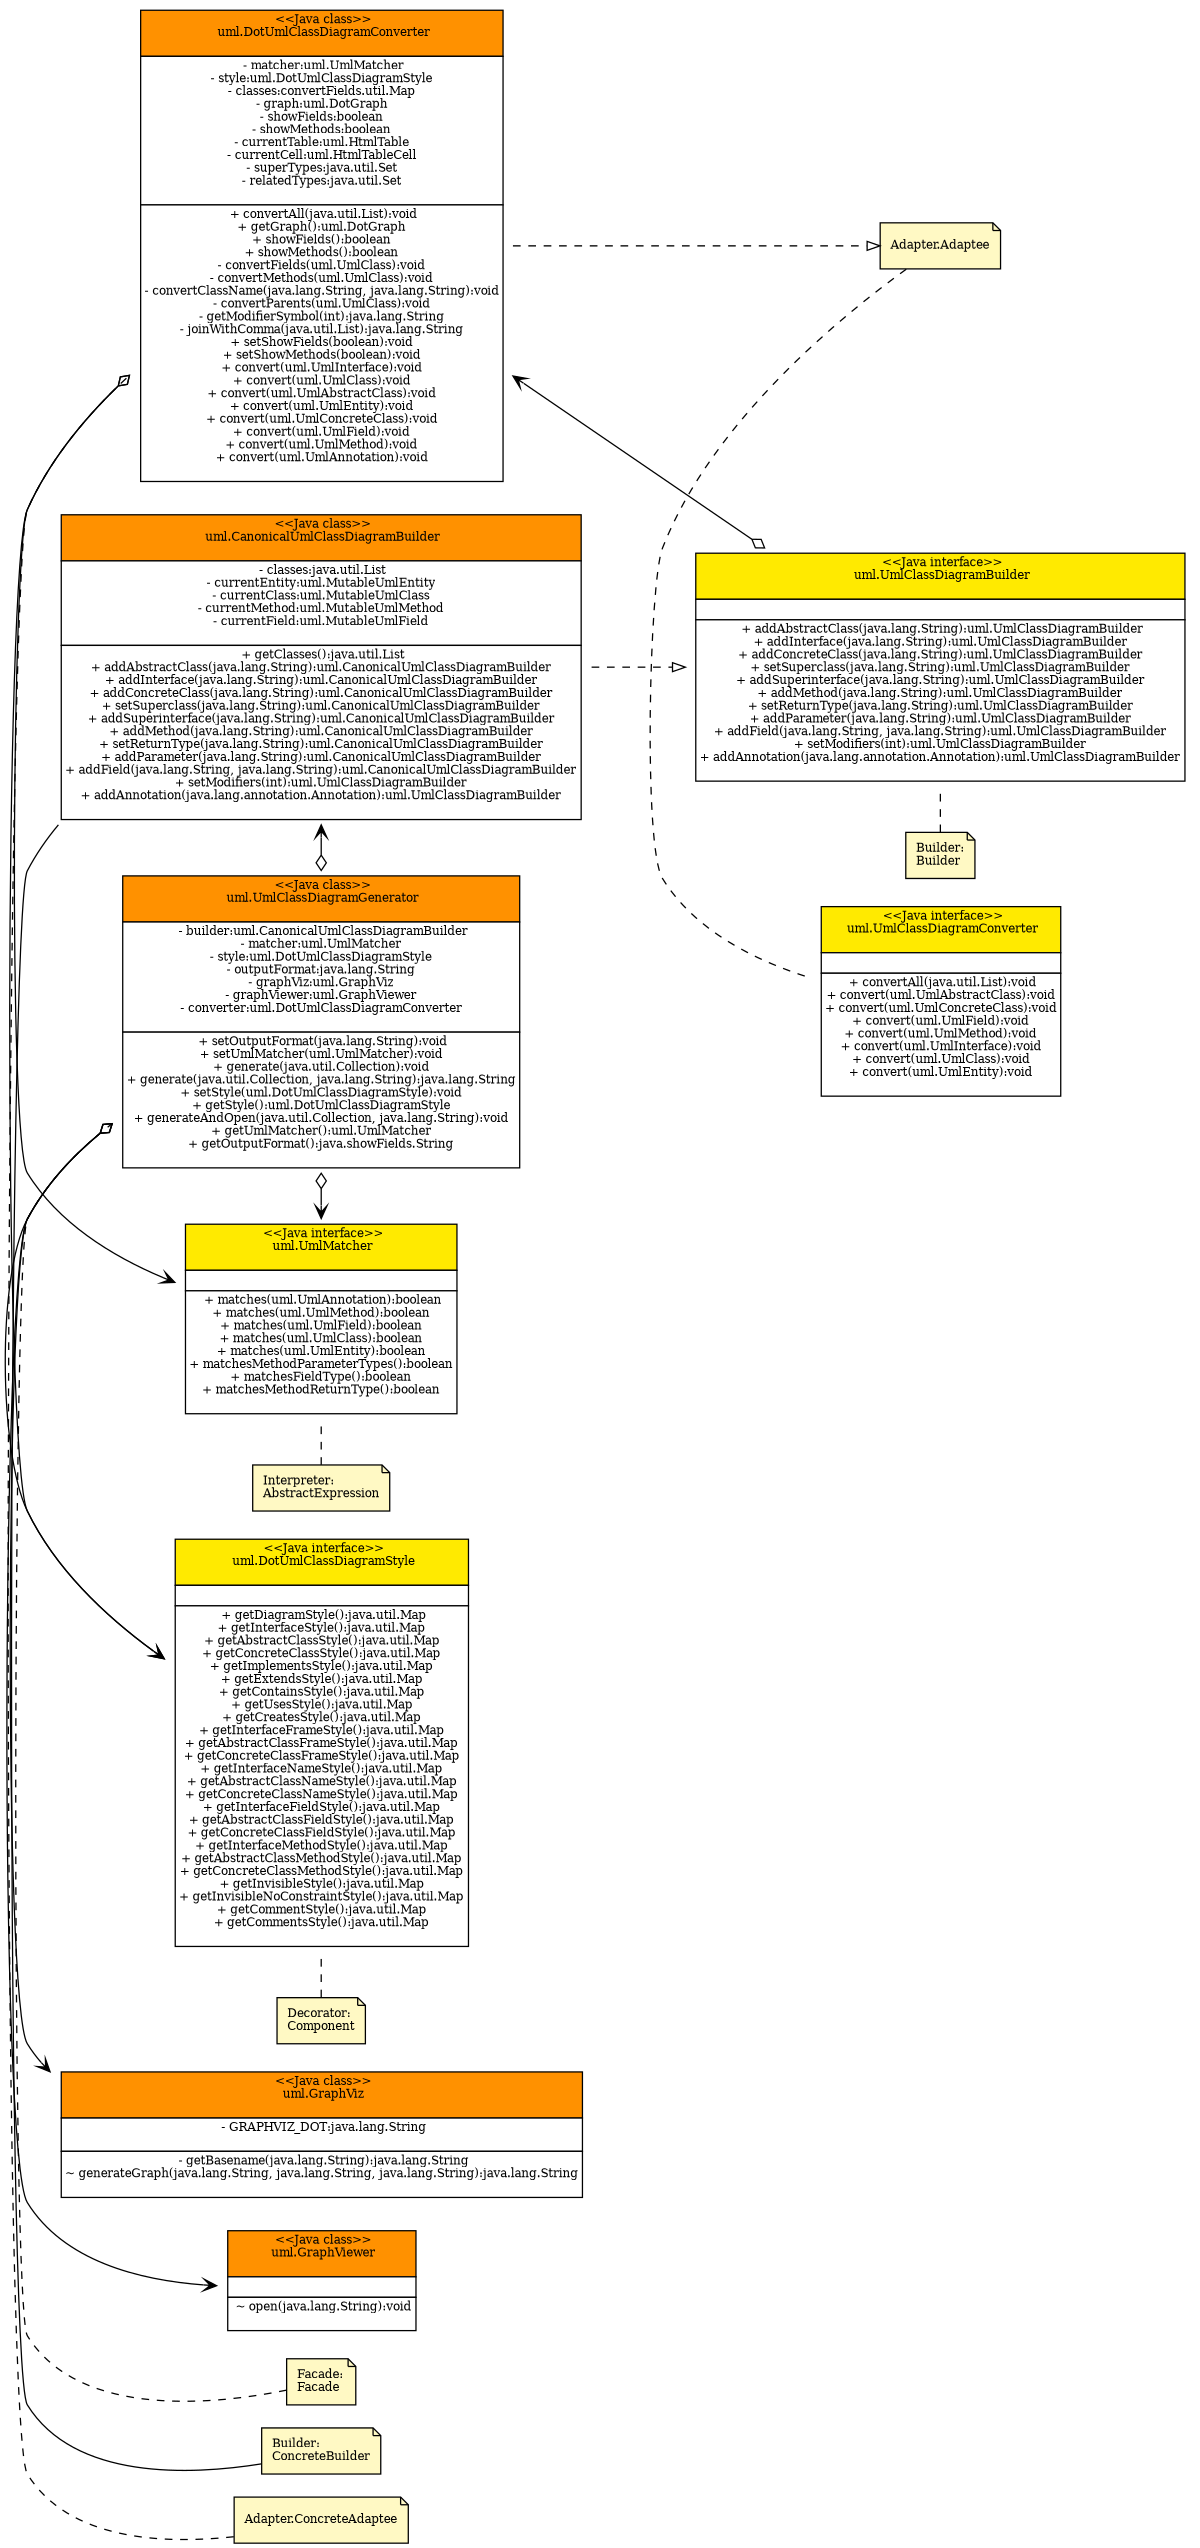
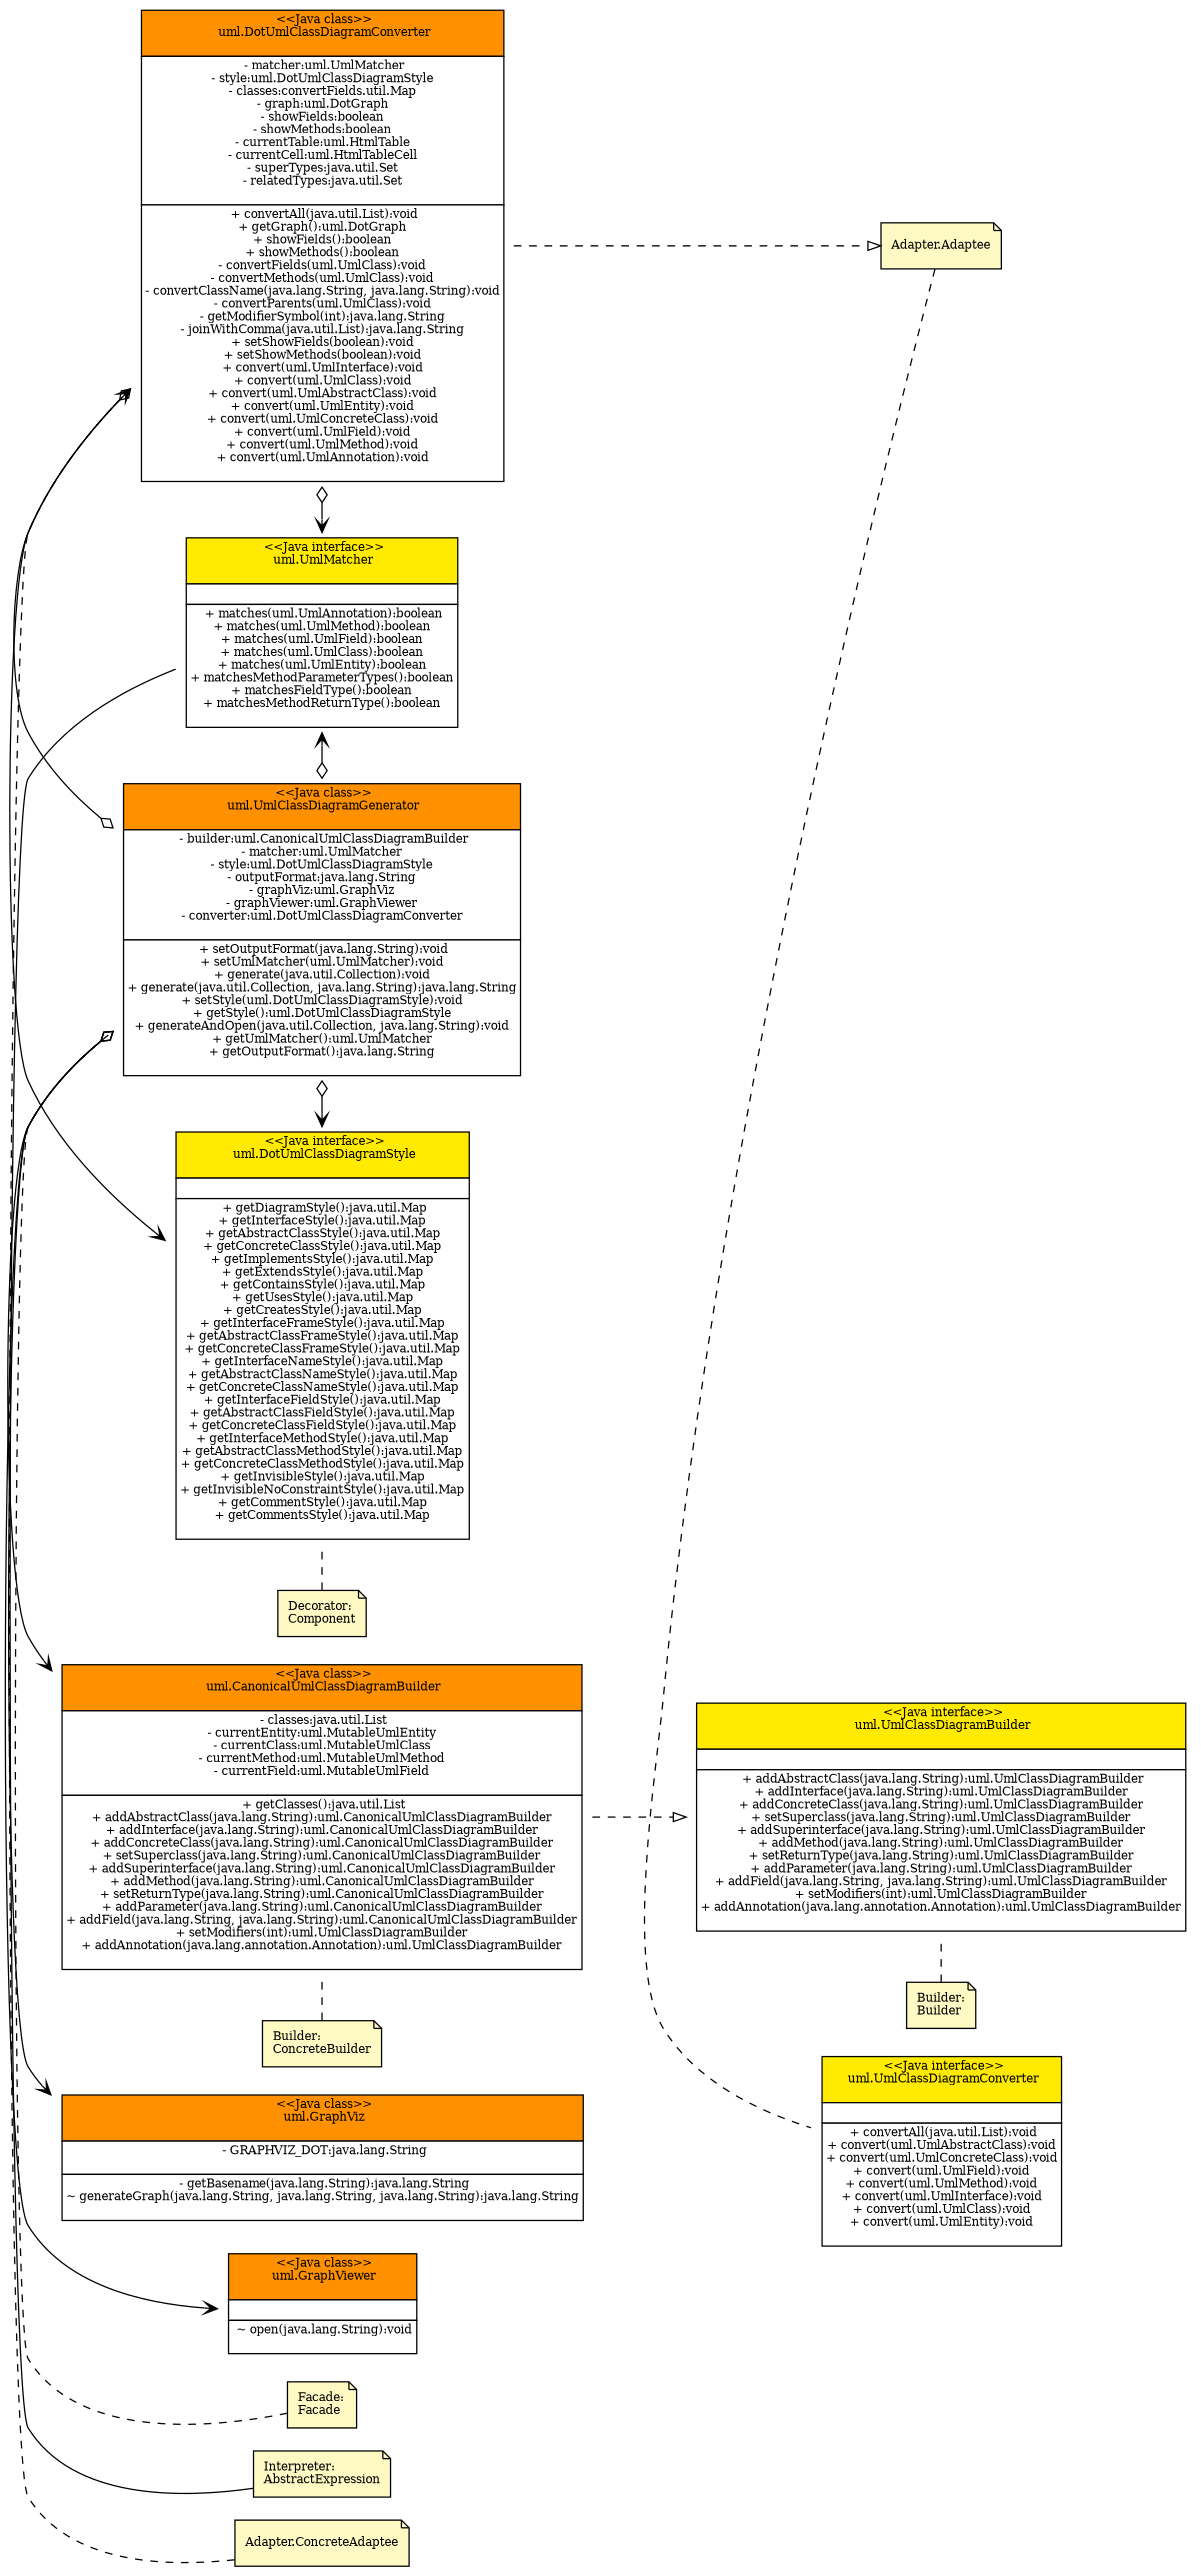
(638, 461) -> (15, 607)
(321, 1144) -> (322, 1052)
(321, 1442) -> (10, 1633)
(12, 1738) -> (322, 1997)
